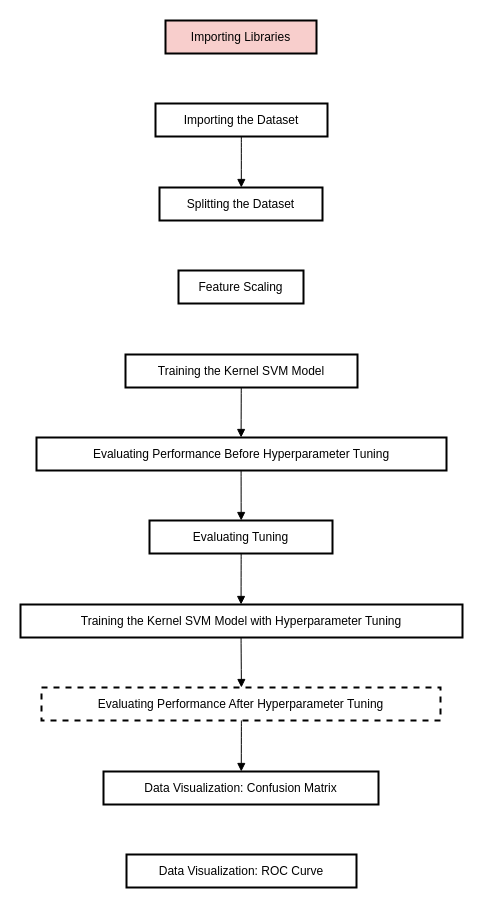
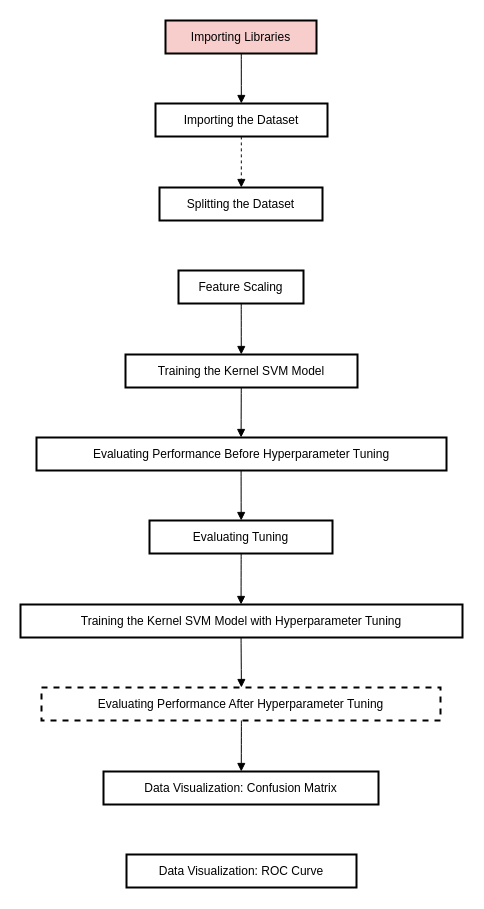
none -> (241, 75)
(241, 160) -> (241, 160)
none -> (241, 326)
